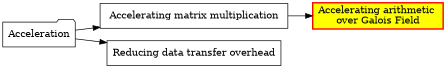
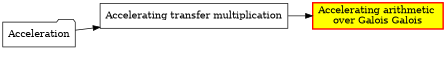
(194, 16) -> (194, 16)
(378, 16) -> (378, 16)
(194, 53) -> none
